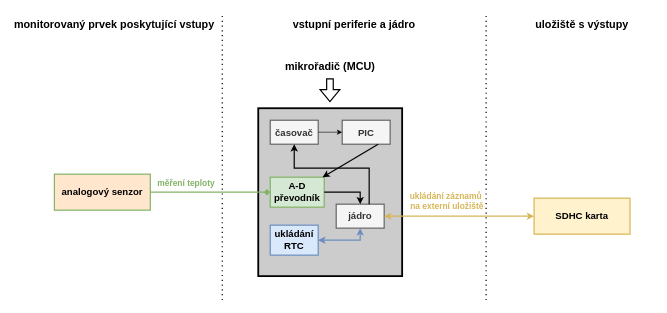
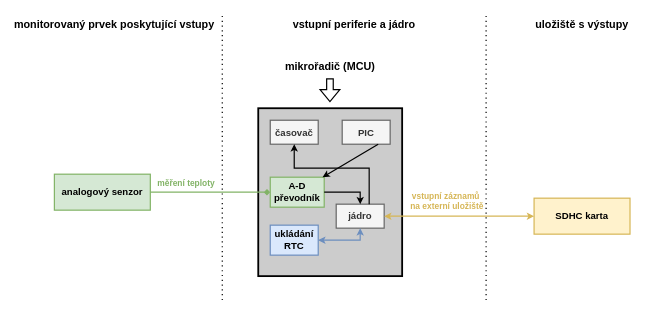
(336, 132) -> none
(102, 192) -> (102, 192)
(447, 201) -> (447, 201)
